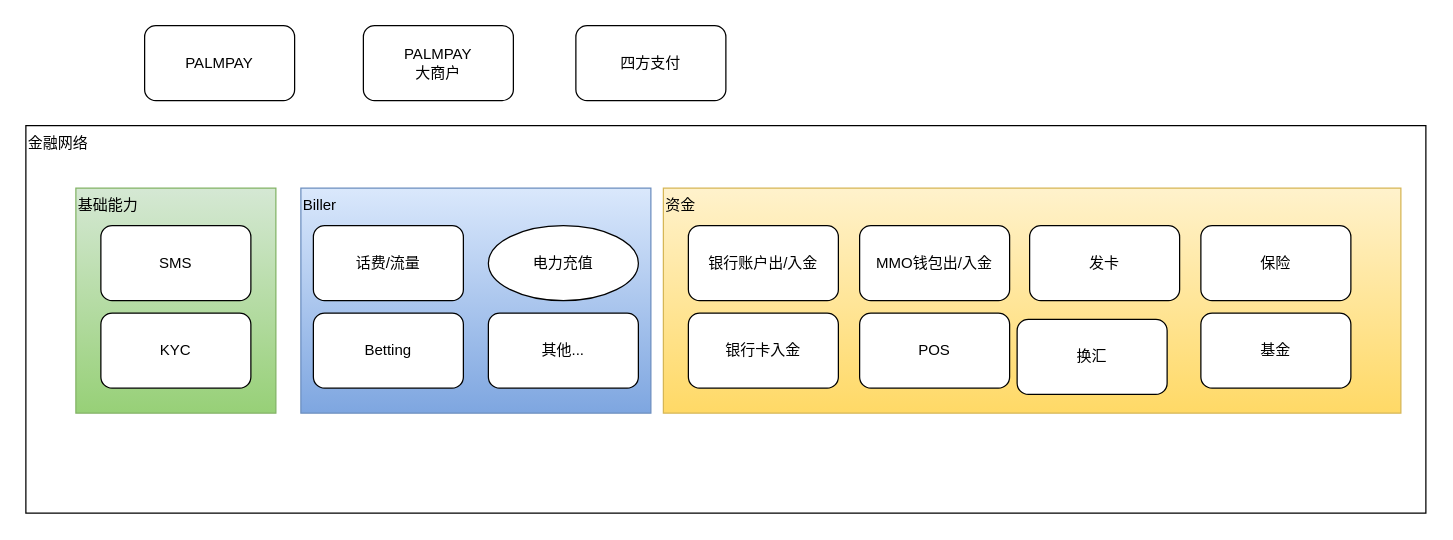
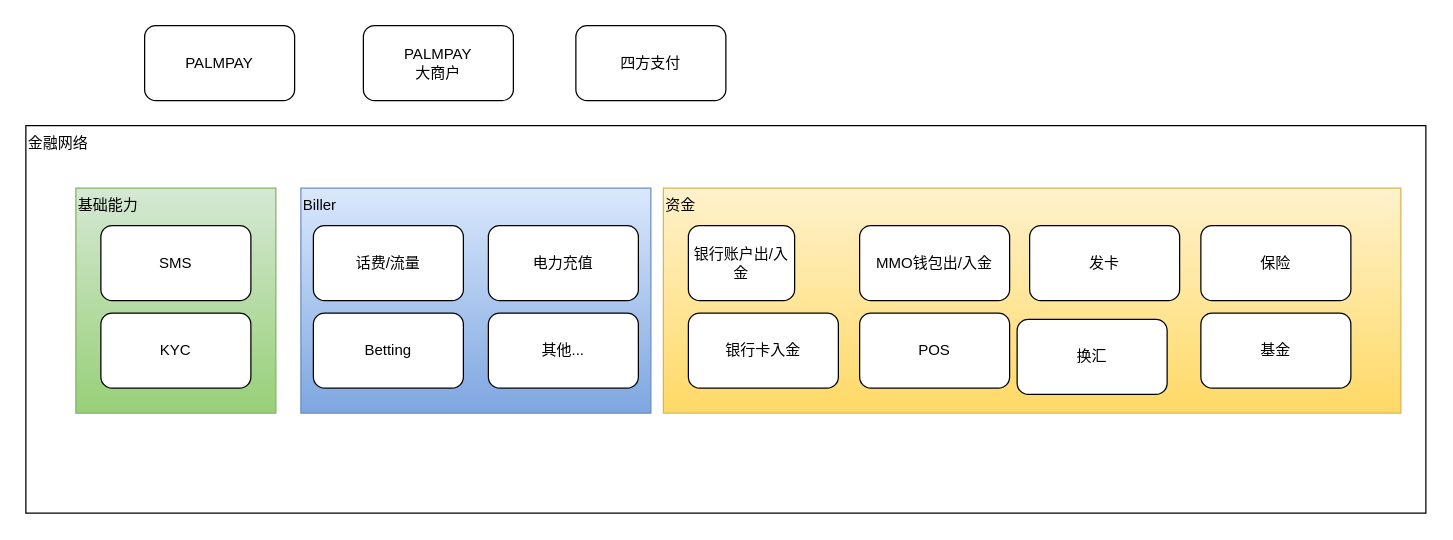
(563, 263) -> (563, 263)
(763, 263) -> (741, 263)
